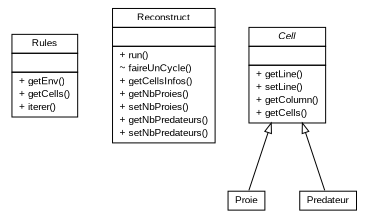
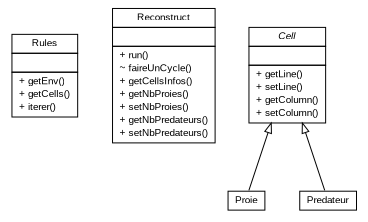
(282, 113) -> (287, 113)
